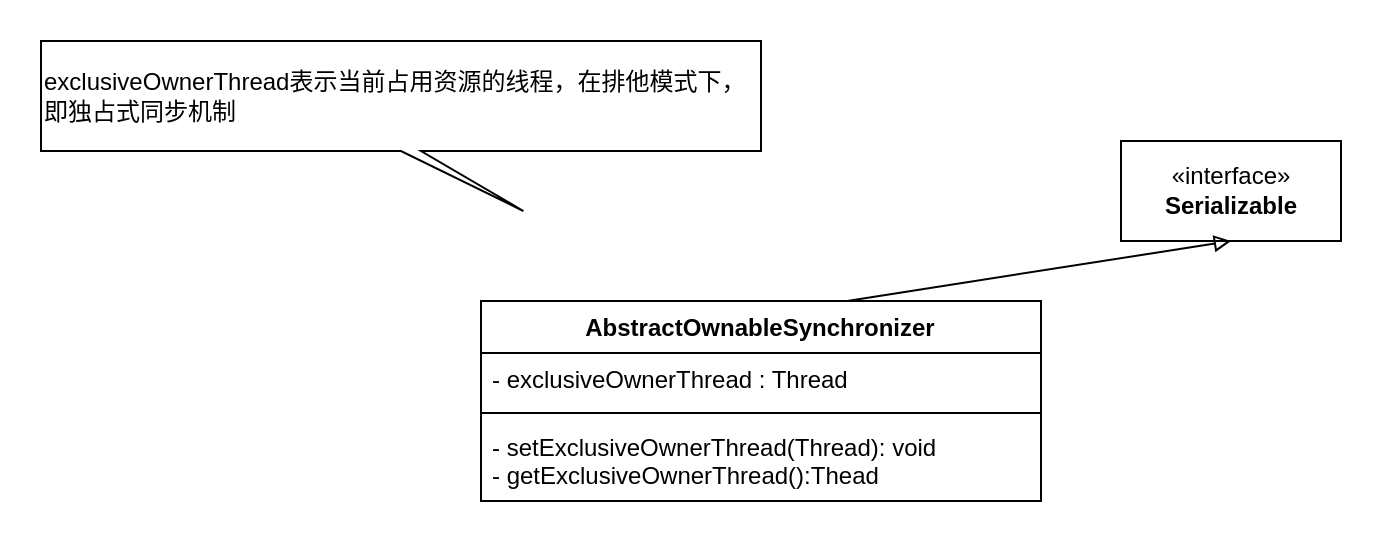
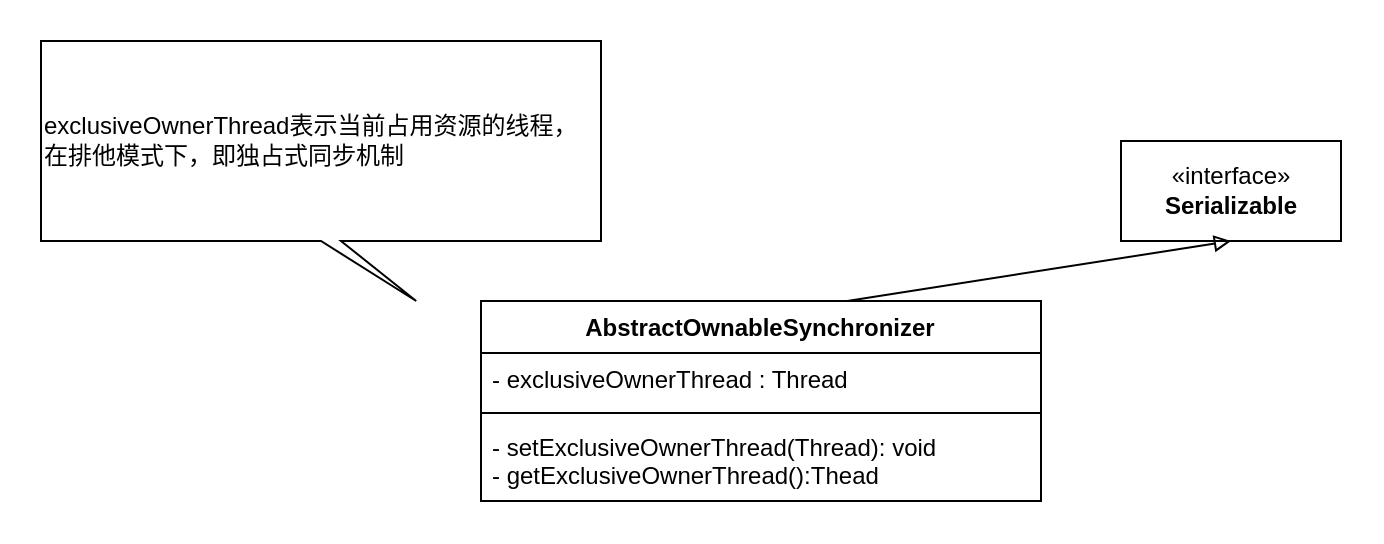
(401, 126) -> (321, 171)
